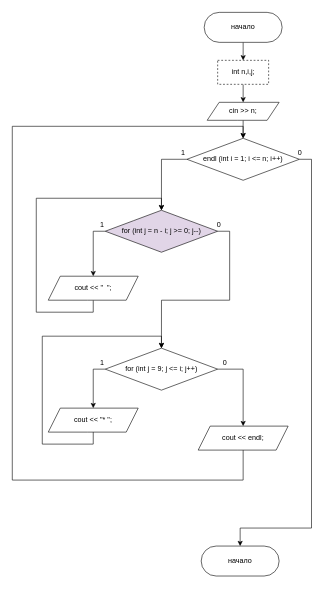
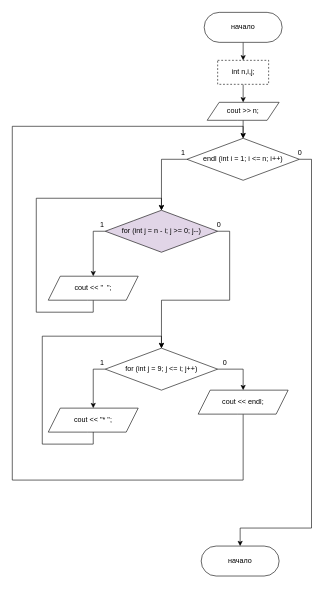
(243, 111) -> (243, 111)
(243, 438) -> (243, 402)
